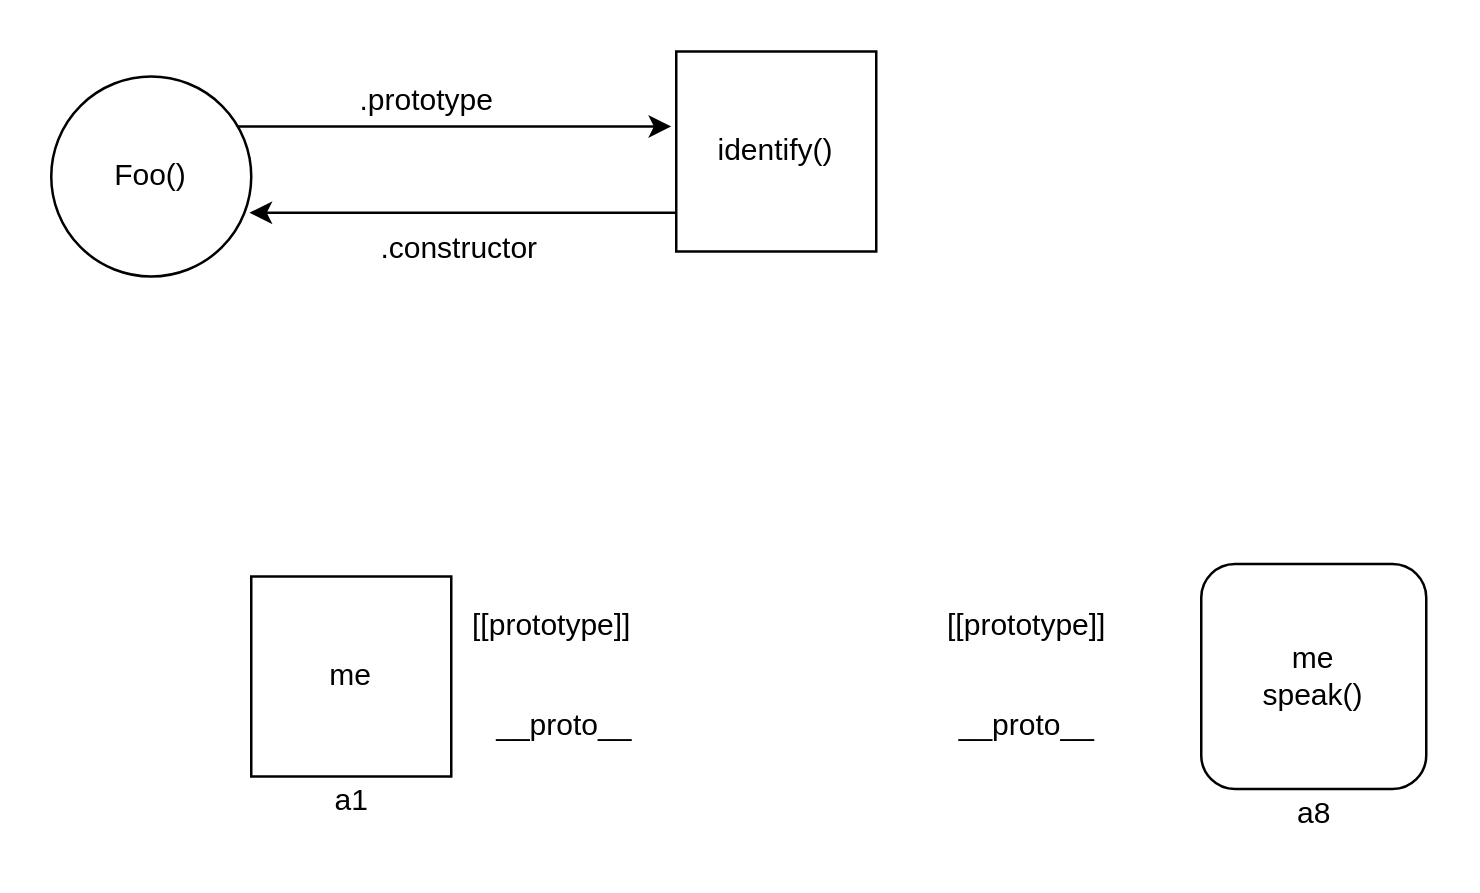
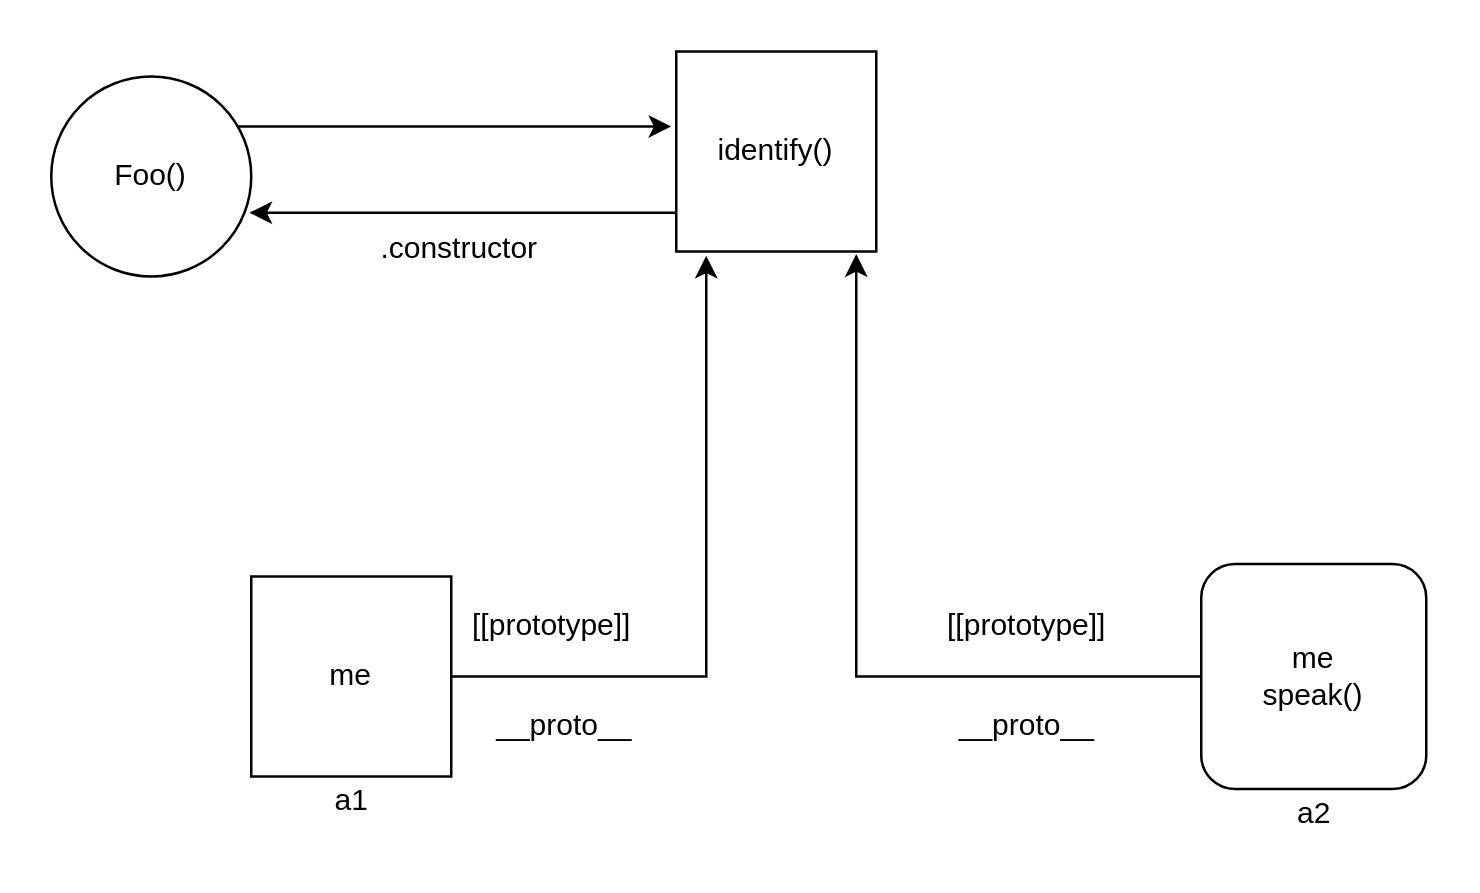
(426, 101) -> none
none -> (706, 602)
none -> (856, 646)
(1315, 814) -> (1315, 814)
